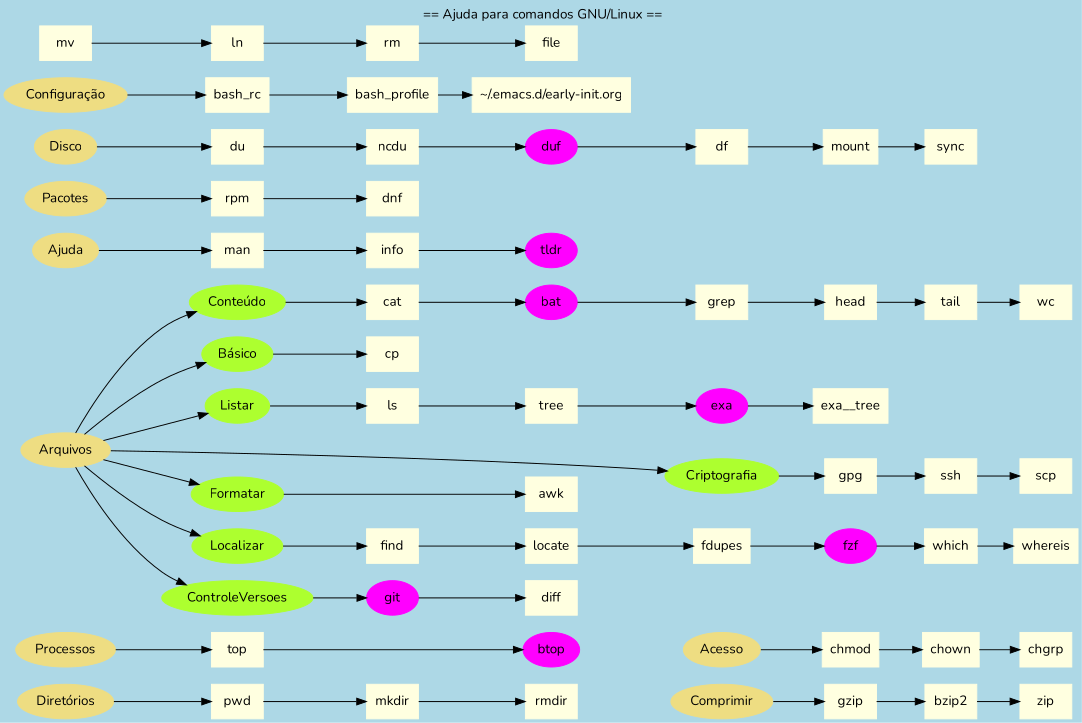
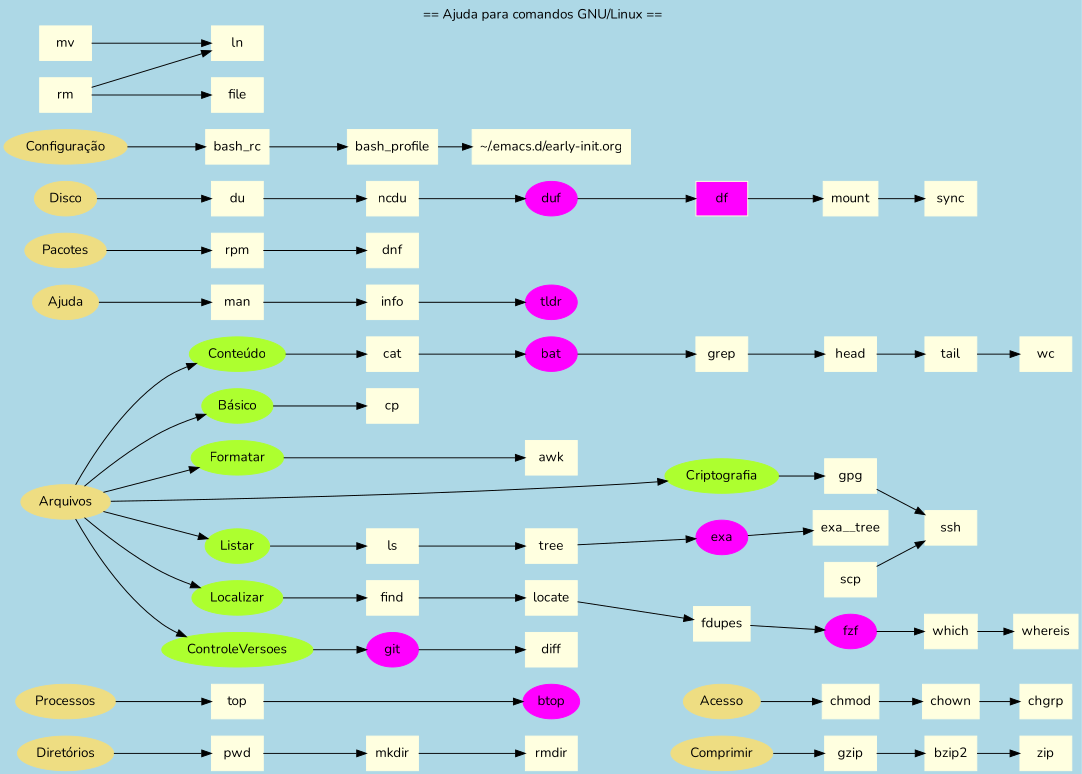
(310, 43) -> (147, 71)
(722, 147) -> (722, 199)
(994, 476) -> (896, 556)
